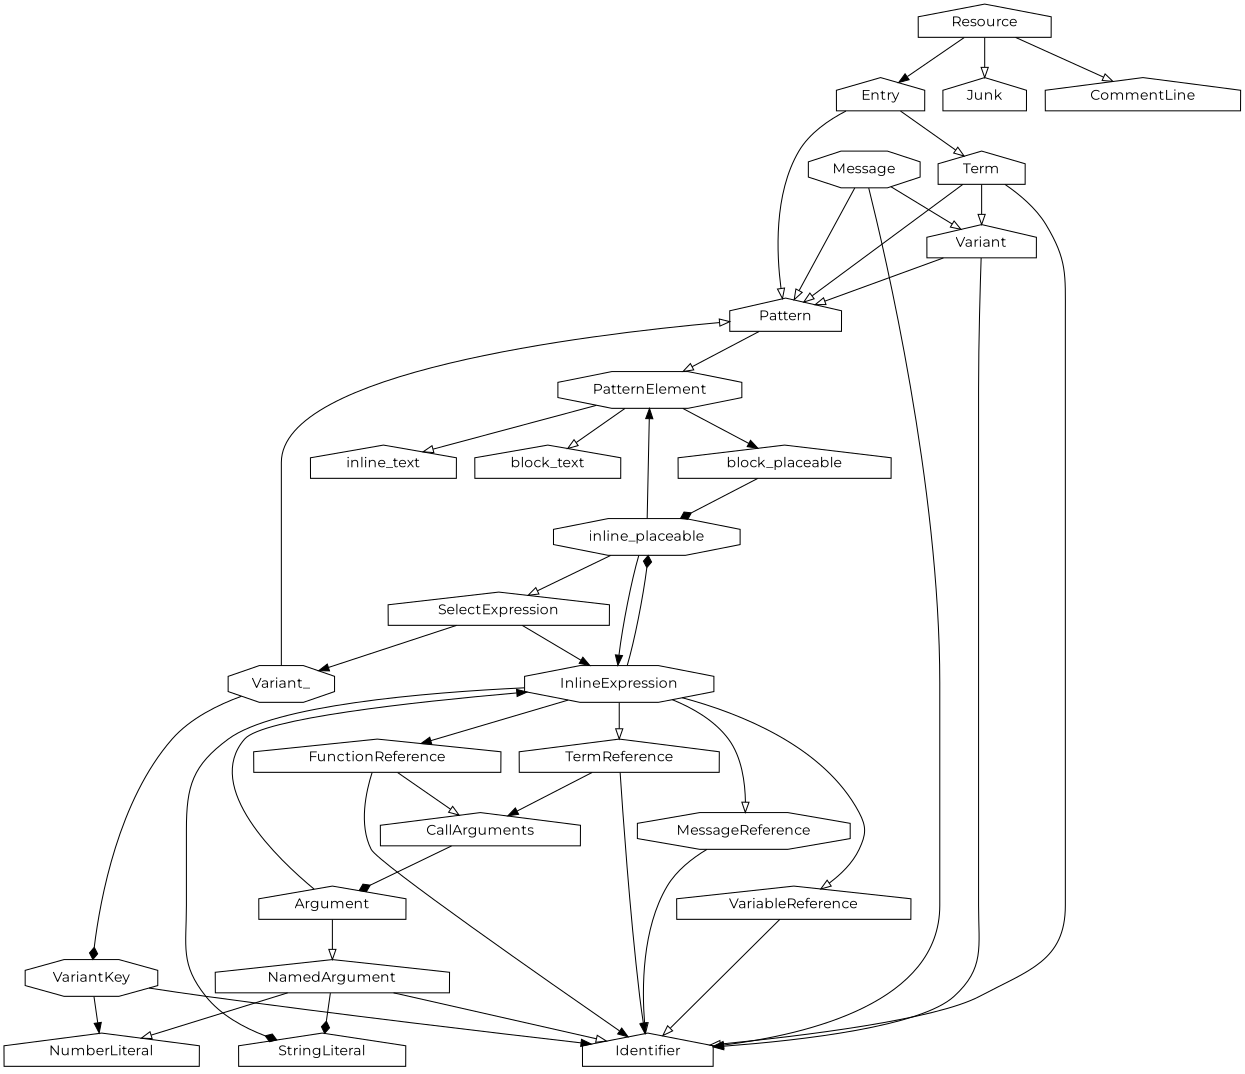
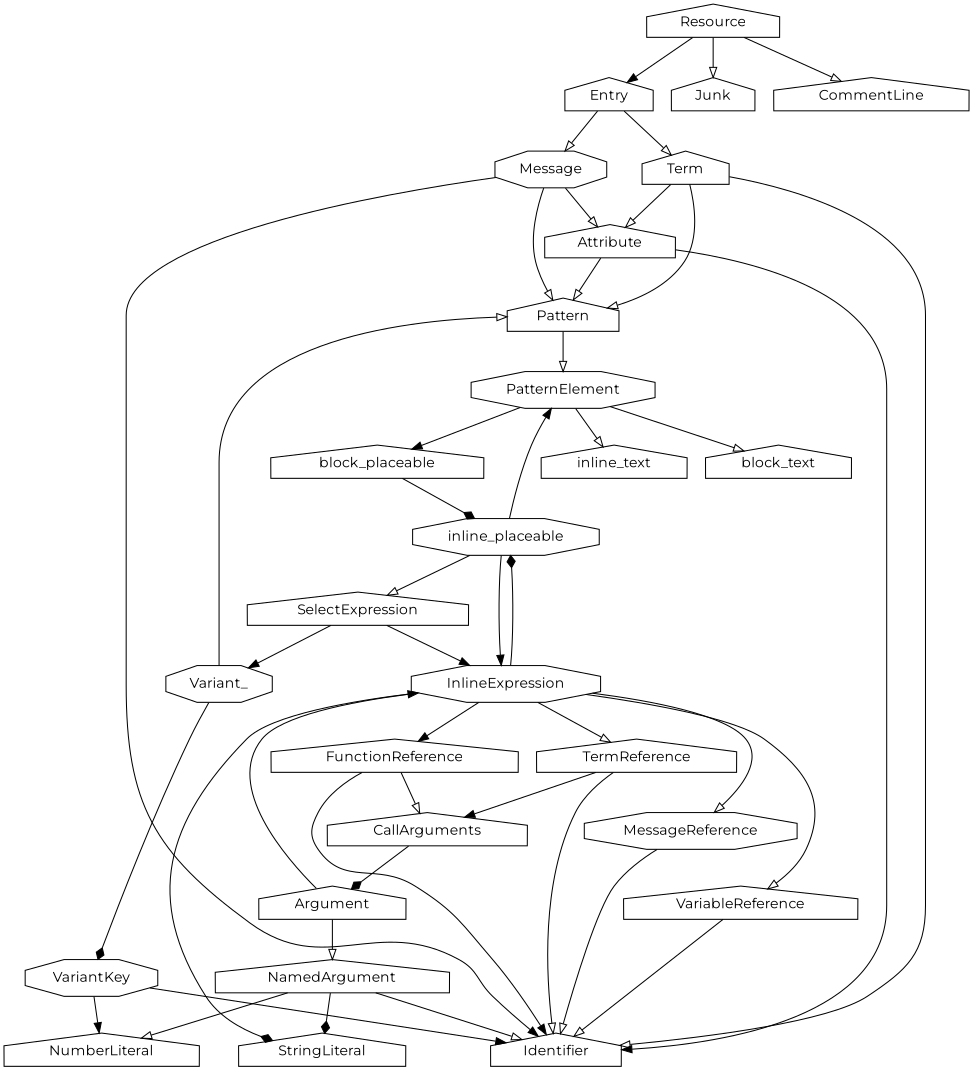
(785, 187) -> (585, 127)
(982, 243) -> (610, 243)
(630, 898) -> (553, 888)
